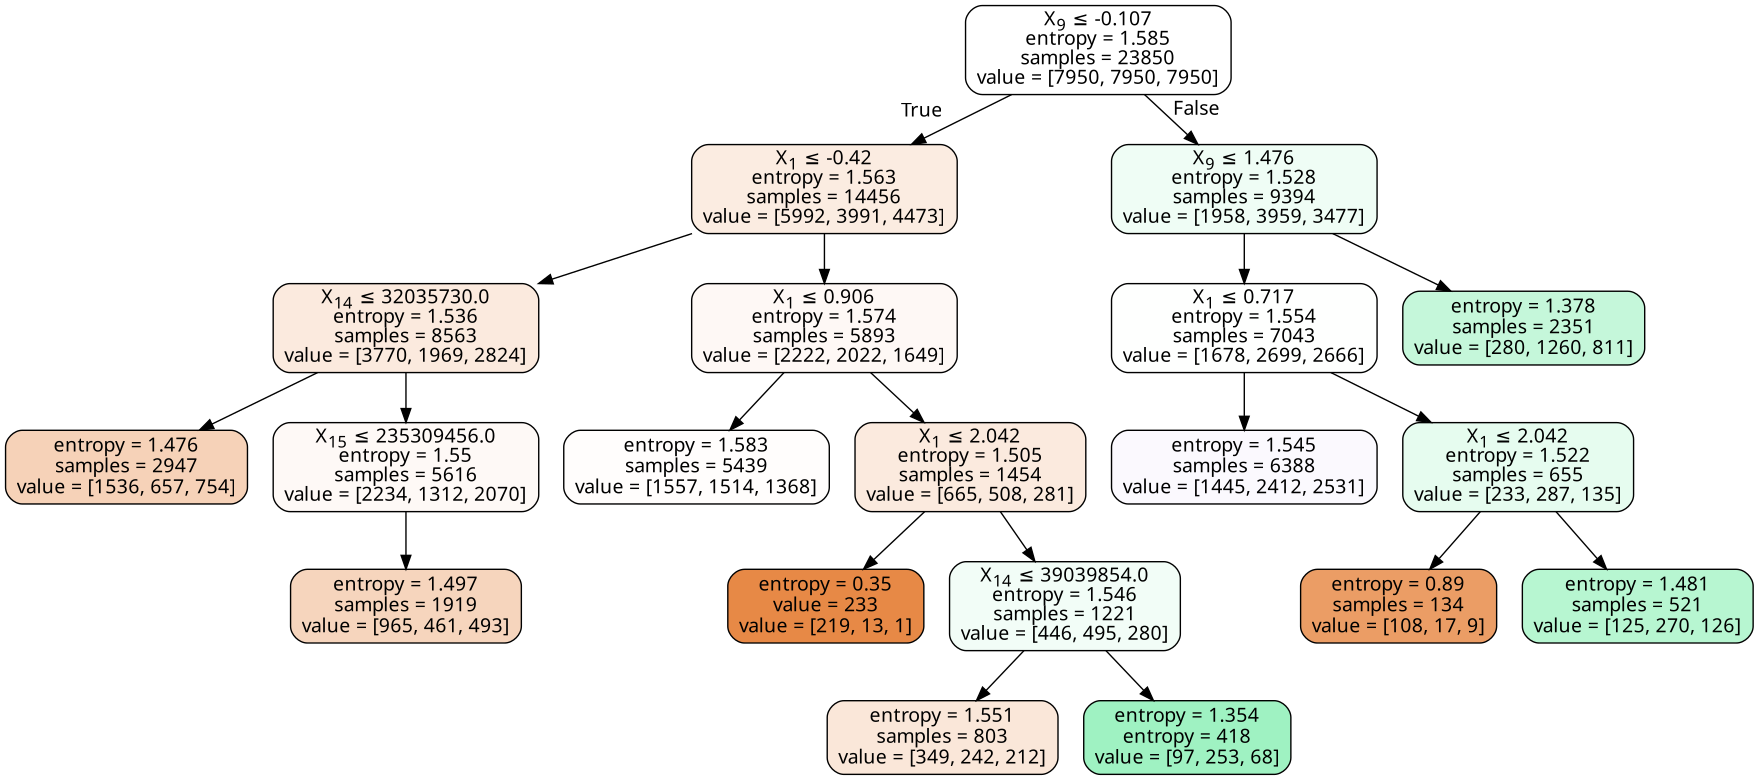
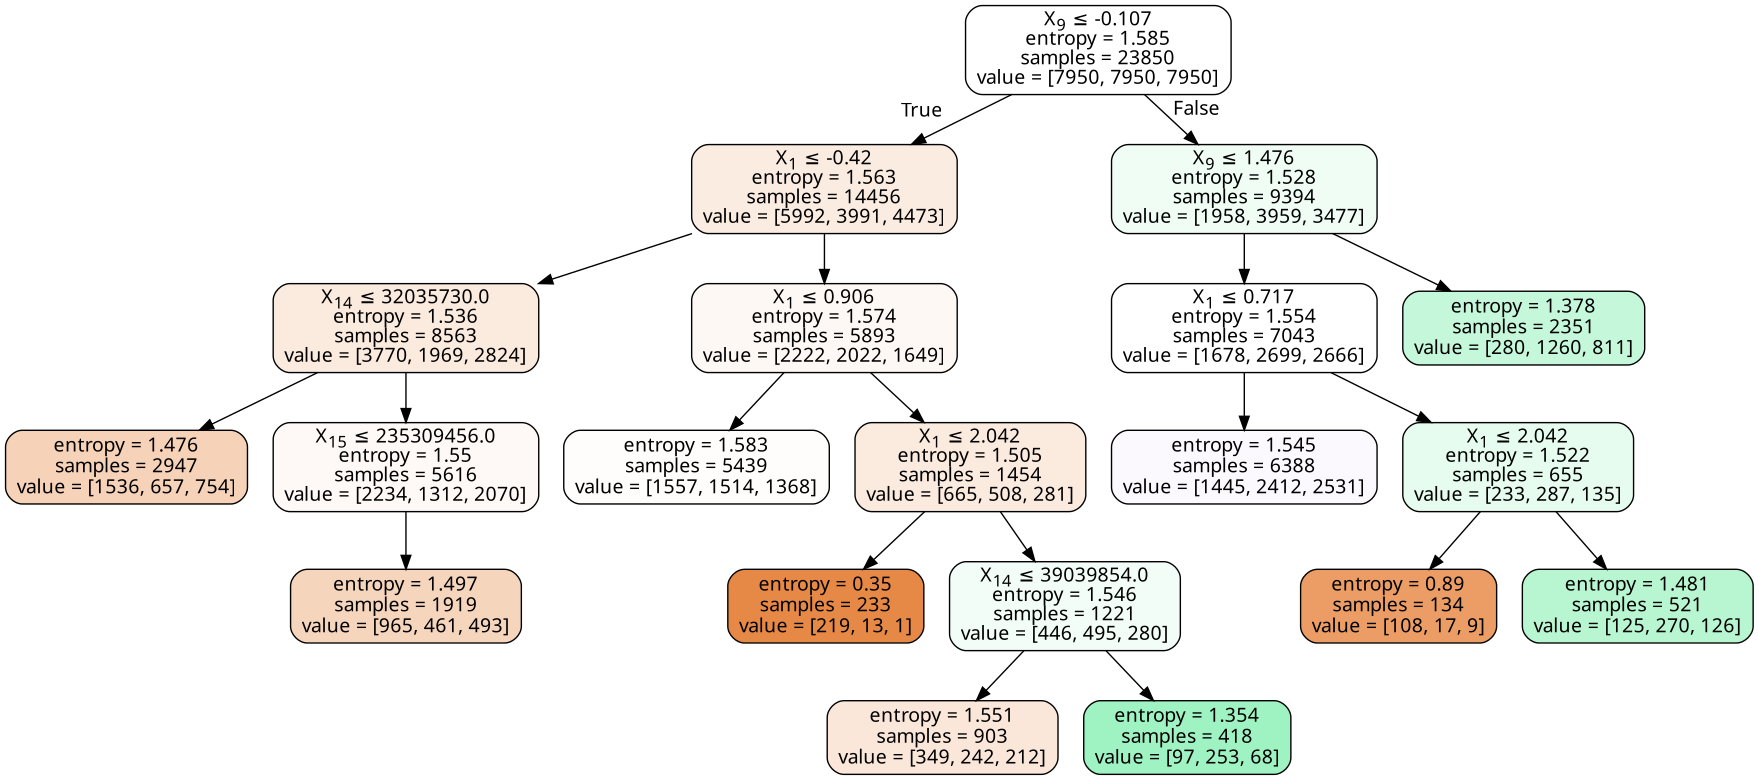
(826, 605) -> (826, 605)
(943, 737) -> (943, 737)
(1187, 737) -> (1187, 737)
